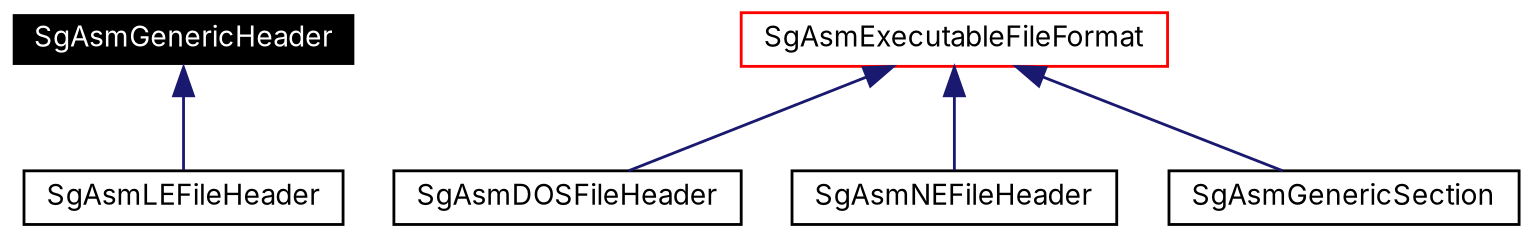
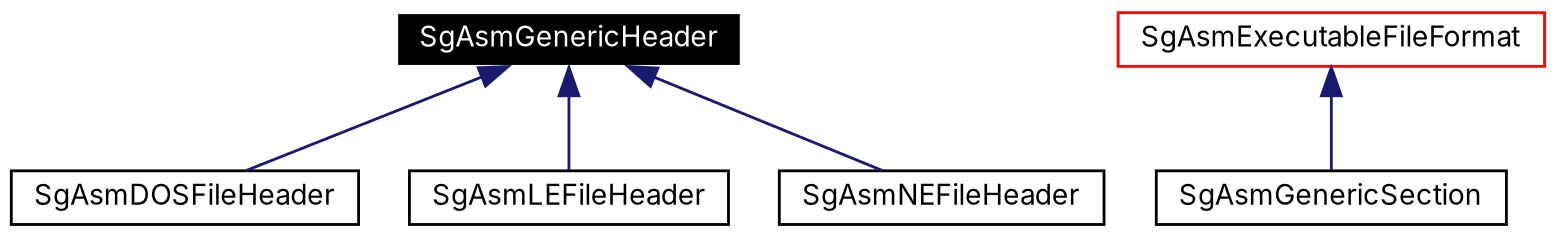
(748, 124) -> (363, 124)
(954, 133) -> (769, 124)
